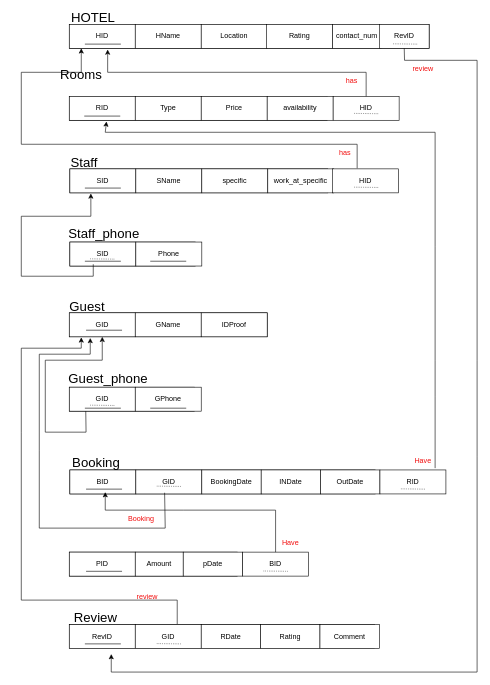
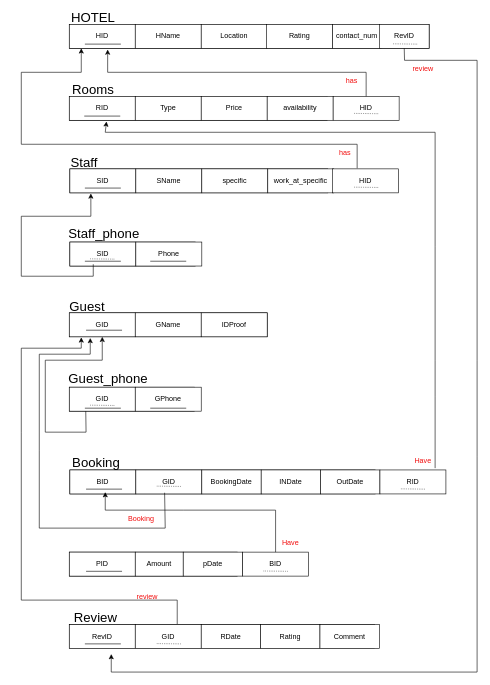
(81, 75) -> (93, 90)
